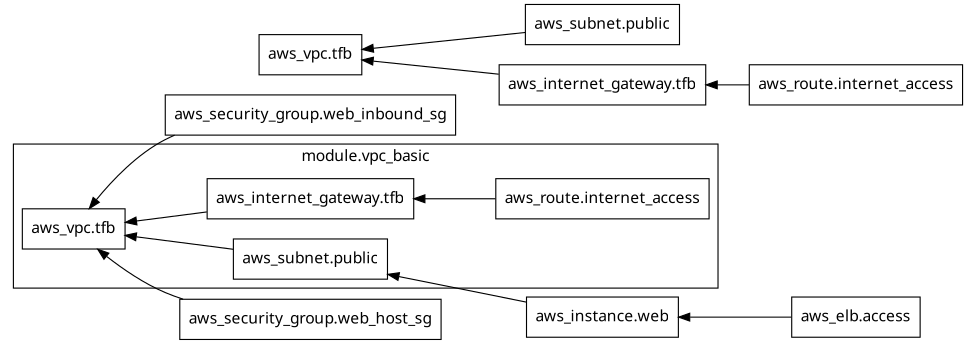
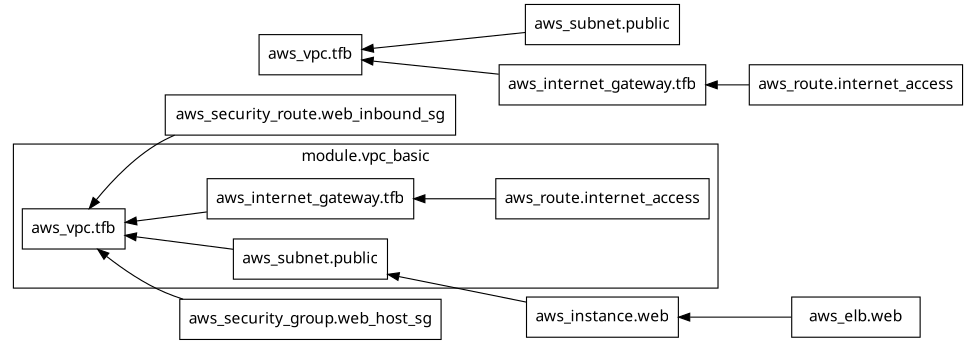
(310, 115) -> (310, 115)
(856, 317) -> (856, 317)
